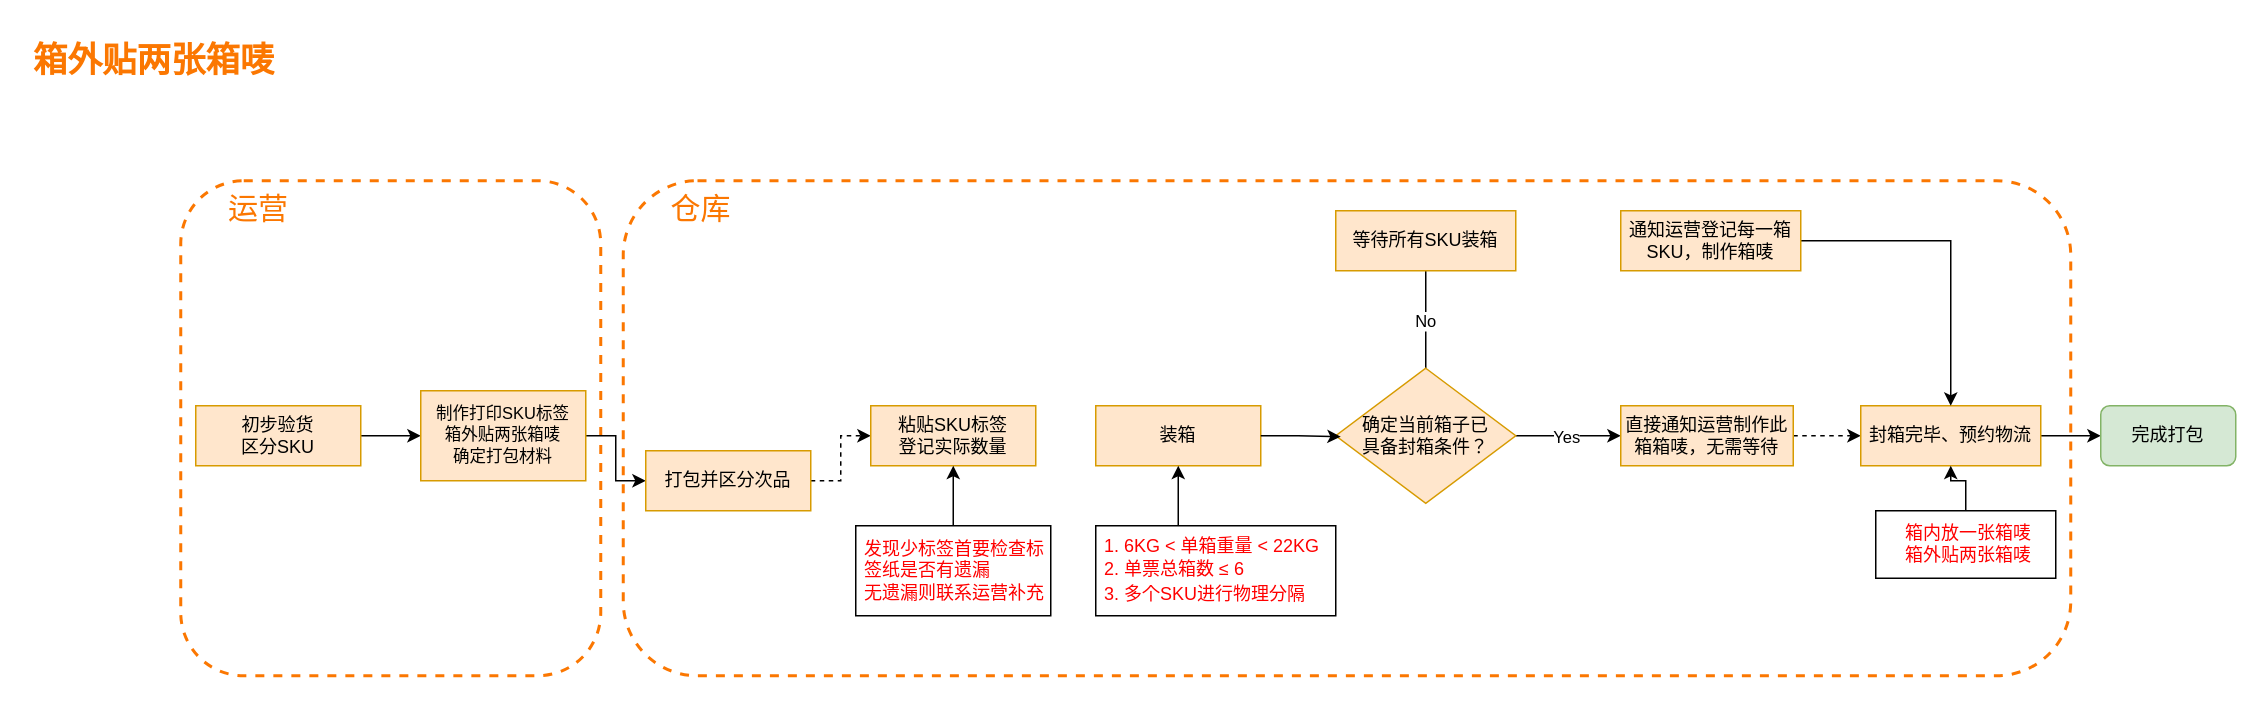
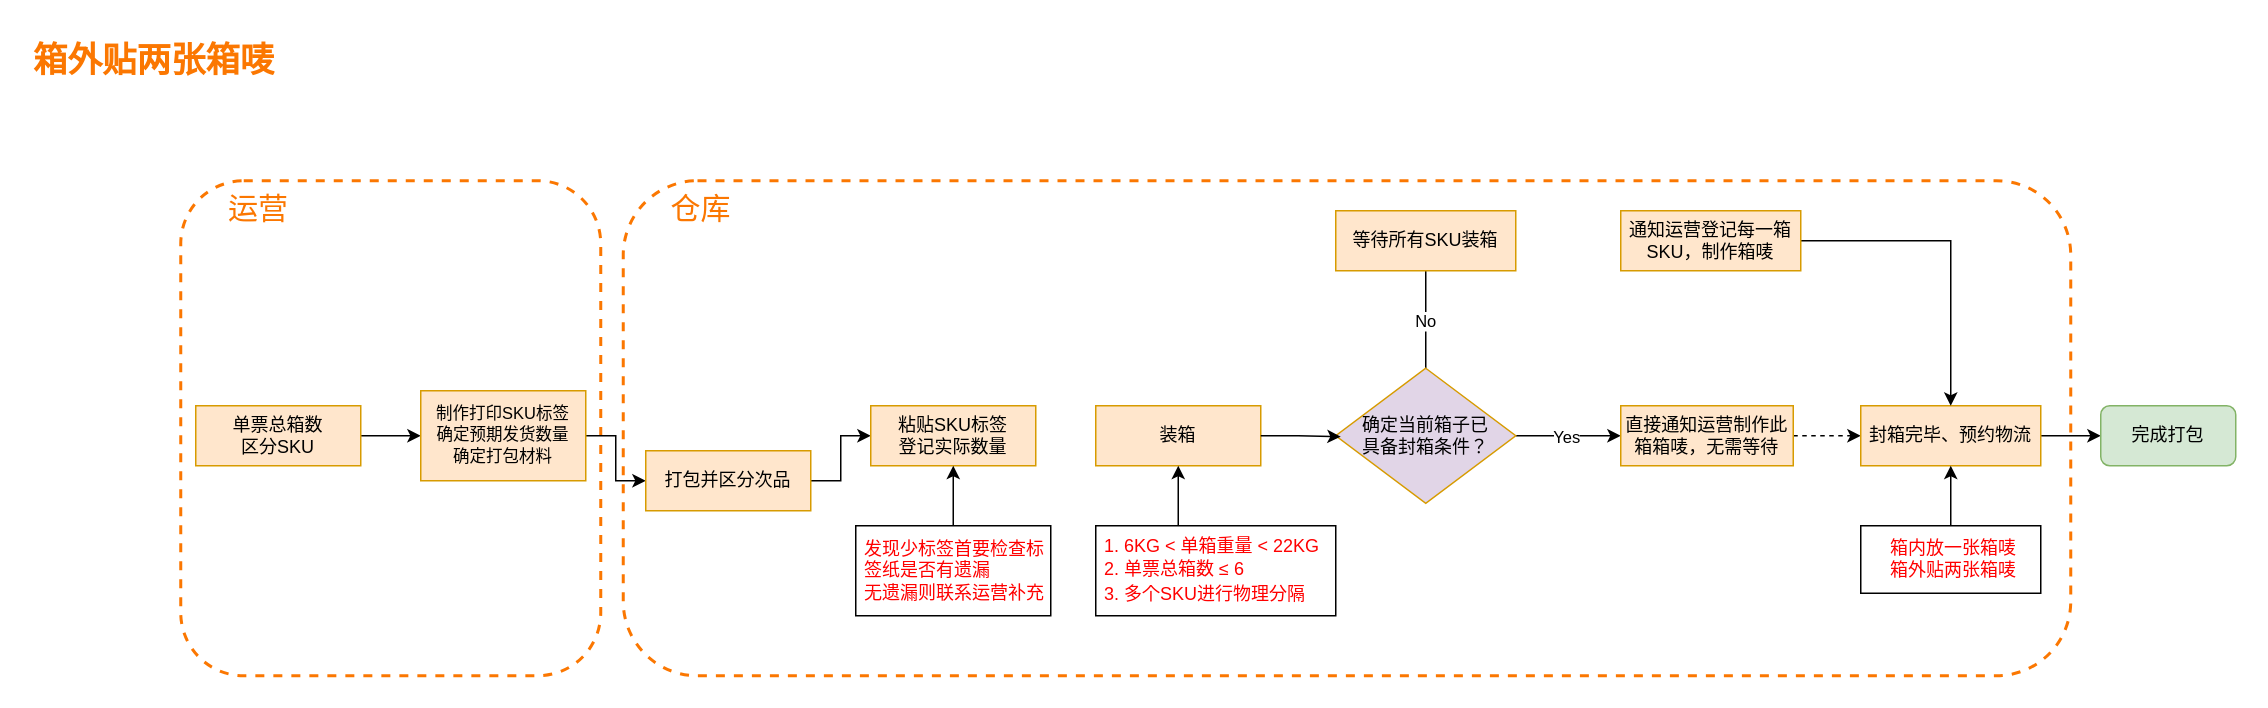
(278, 436) -> (278, 436)
(503, 436) -> (503, 436)
(1426, 436) -> (1426, 436)
(841, 465) -> (841, 465)
(1966, 545) -> (1951, 560)
